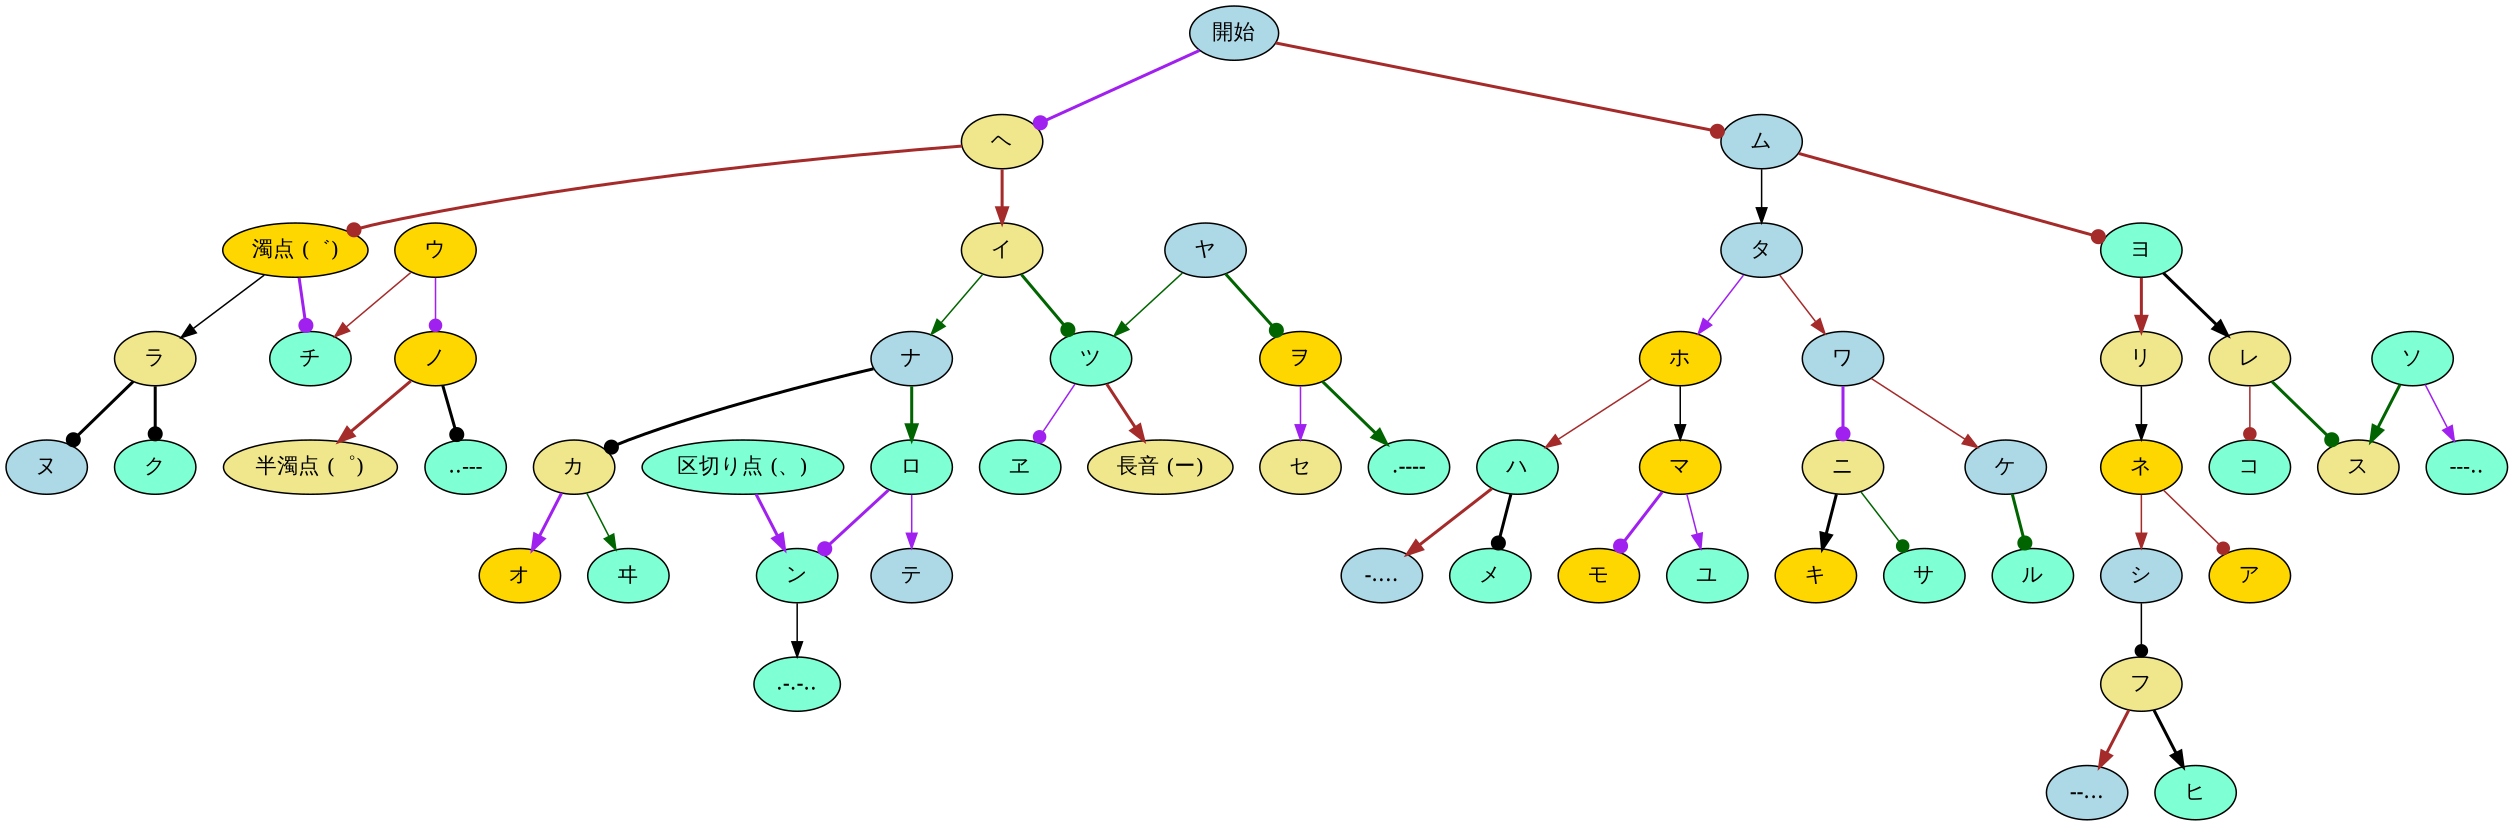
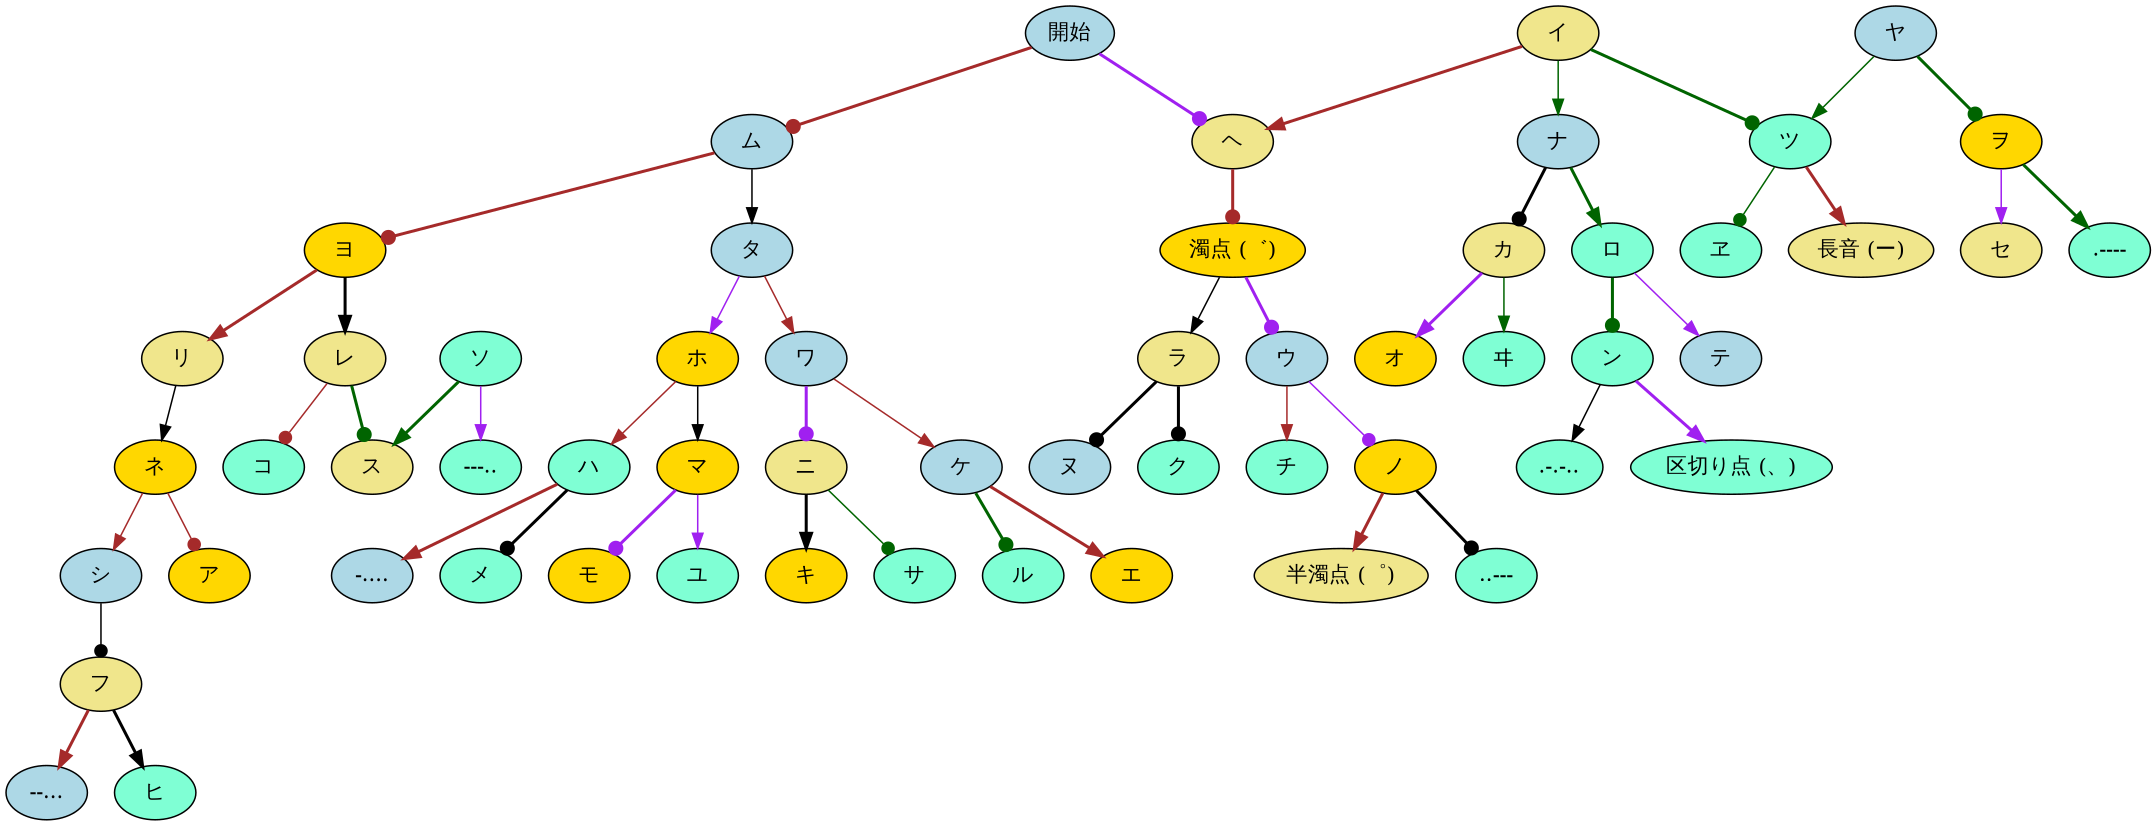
(1002, 189) -> (1403, 85)
(436, 250) -> (1287, 359)
(2141, 250) -> (345, 250)
(302, 298) -> (1257, 299)
(1059, 408) -> (1759, 191)
(767, 515) -> (1664, 406)
(859, 517) -> (1612, 298)
none -> (1132, 576)
